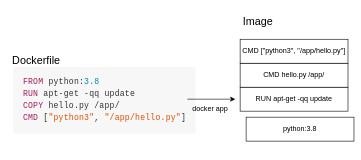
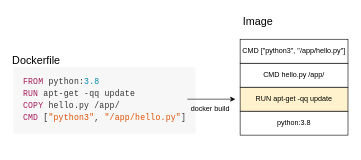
(294, 99) -> (294, 99)
(212, 108) -> (212, 108)
(300, 129) -> (294, 123)
